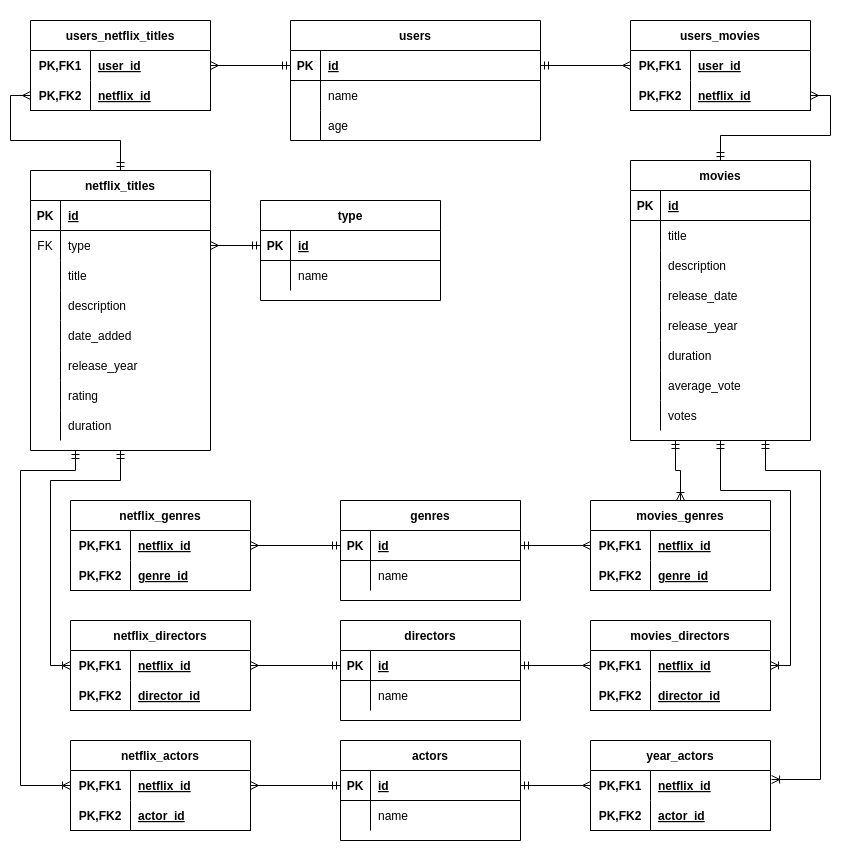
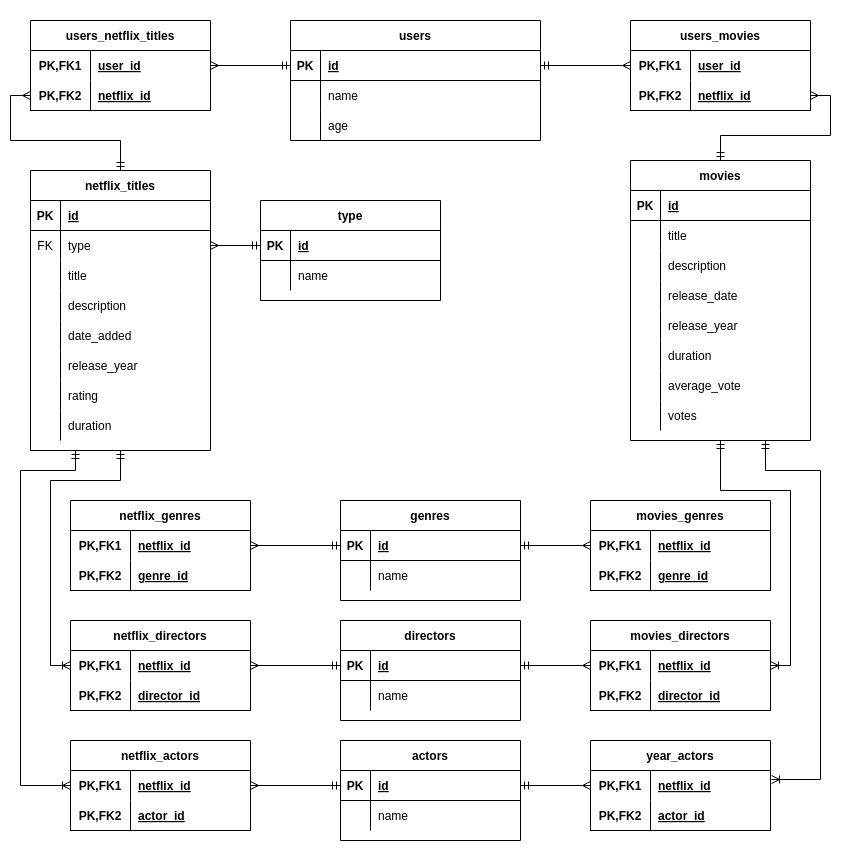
(679, 471) -> none
